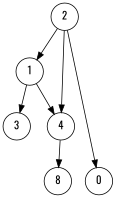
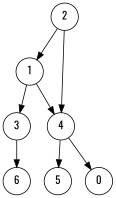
(81, 95) -> (78, 151)
none -> (17, 181)
(58, 181) -> (58, 181)
